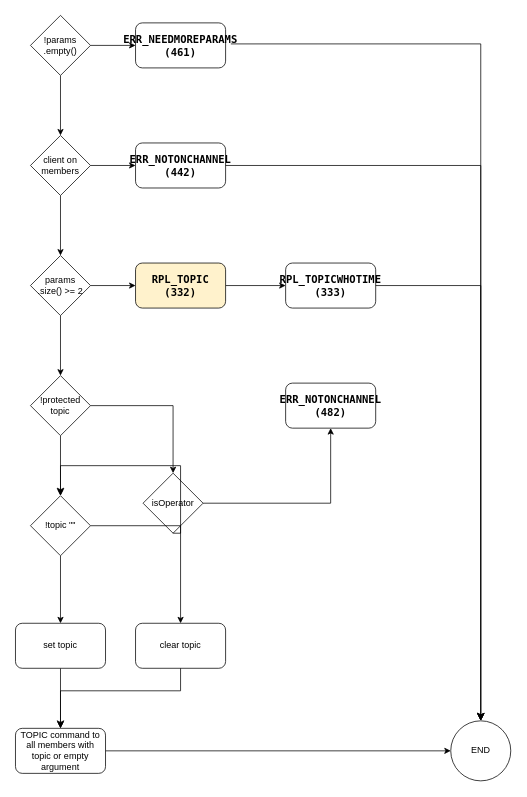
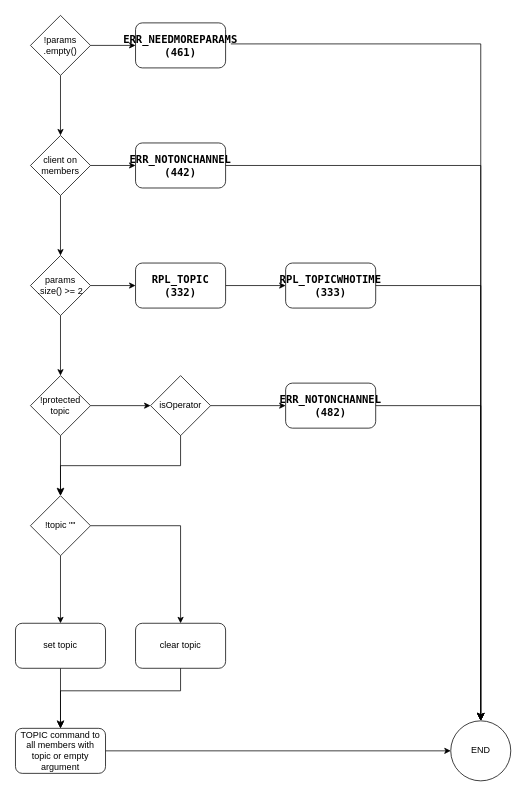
(180, 285) -> (180, 285)
none -> (426, 405)
(173, 503) -> (180, 405)
